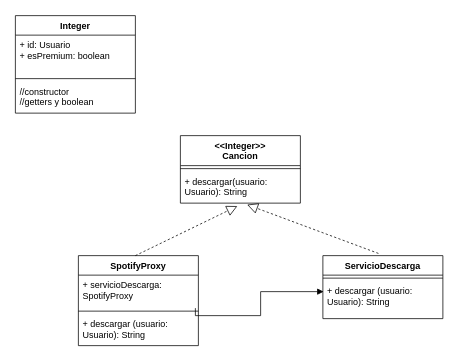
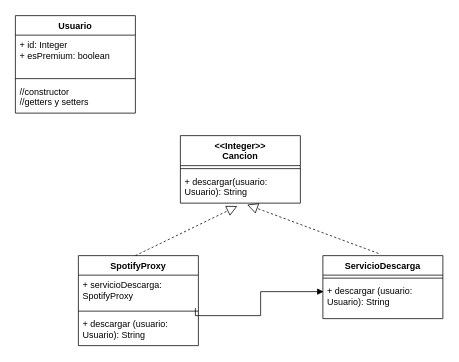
(75, 26) -> (75, 26)
(64, 51) -> (64, 51)
(64, 97) -> (65, 97)
